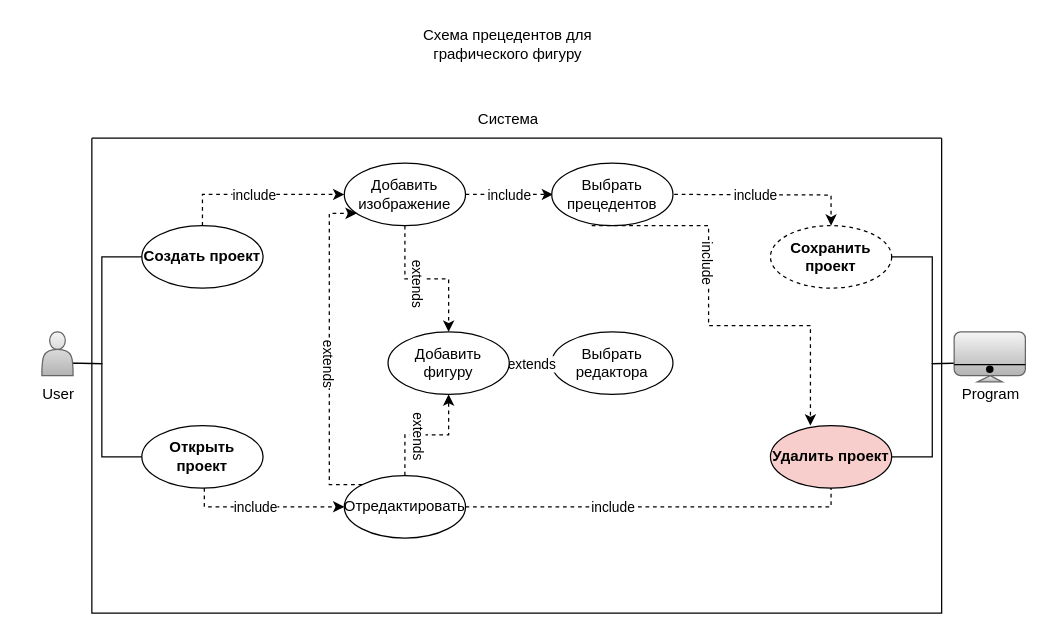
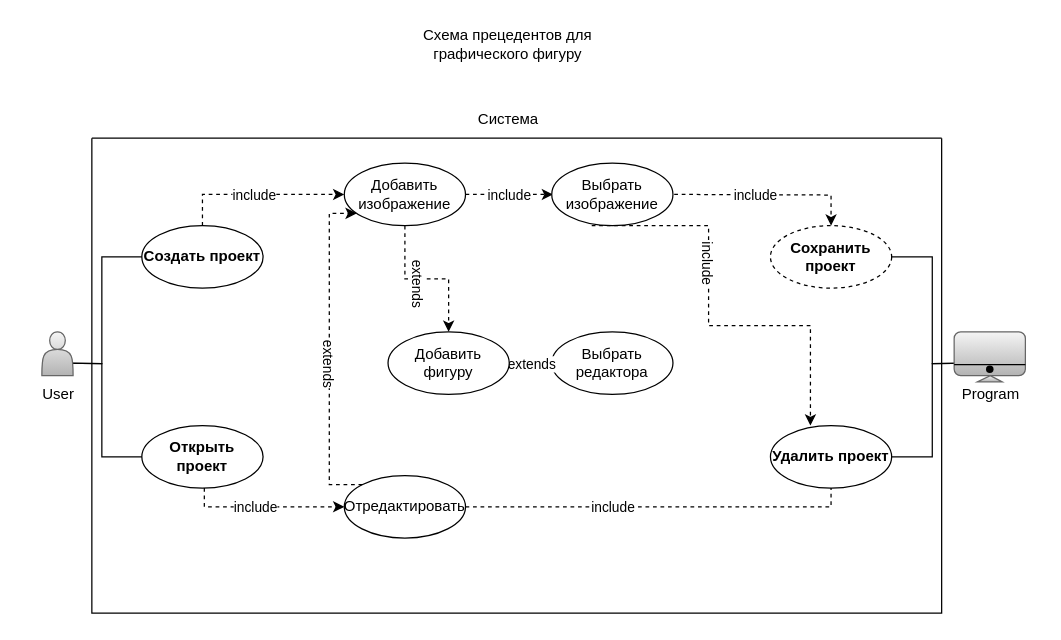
(613, 194) -> (613, 194)
(422, 435) -> none
(831, 457) -> (831, 457)
